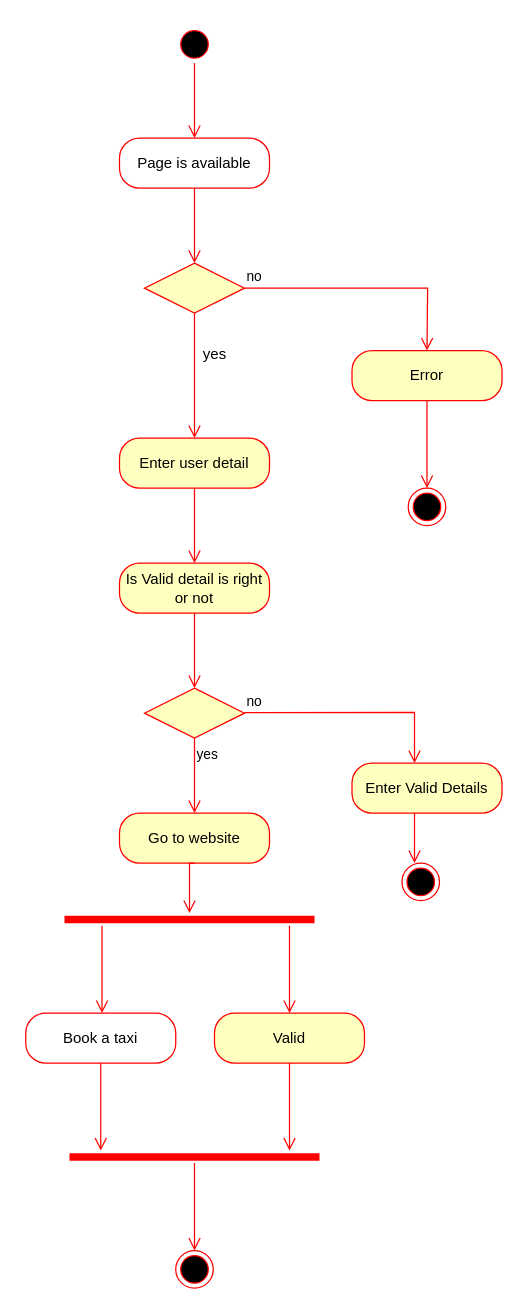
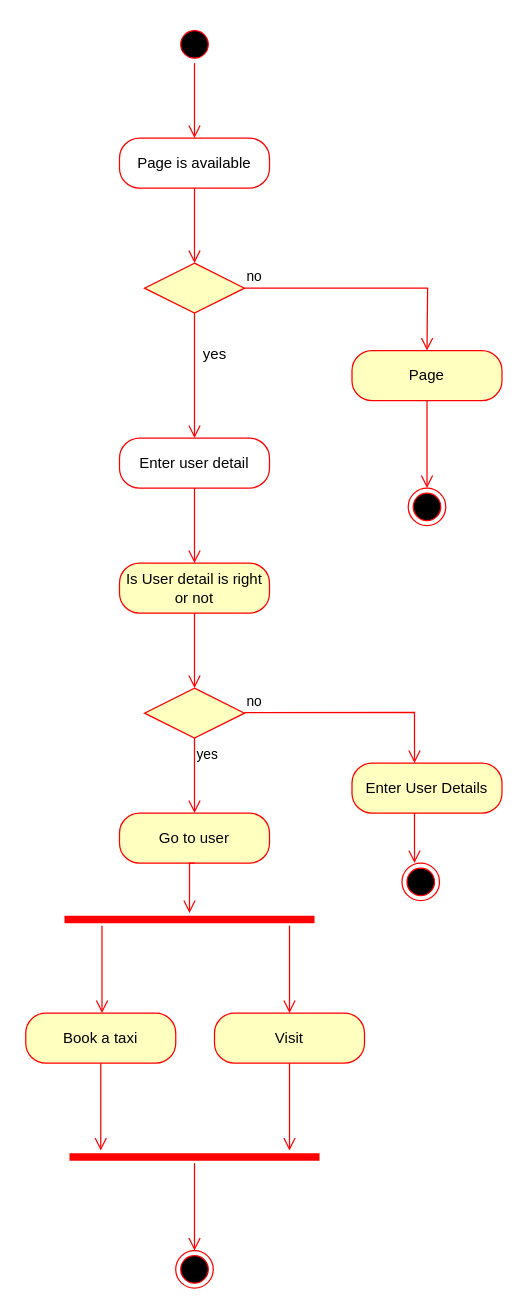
(427, 376) -> (427, 376)
(194, 463) -> (194, 463)
(194, 588) -> (194, 588)
(427, 788) -> (427, 788)
(194, 838) -> (194, 838)
(101, 1038) -> (101, 1038)
(289, 1038) -> (289, 1038)
